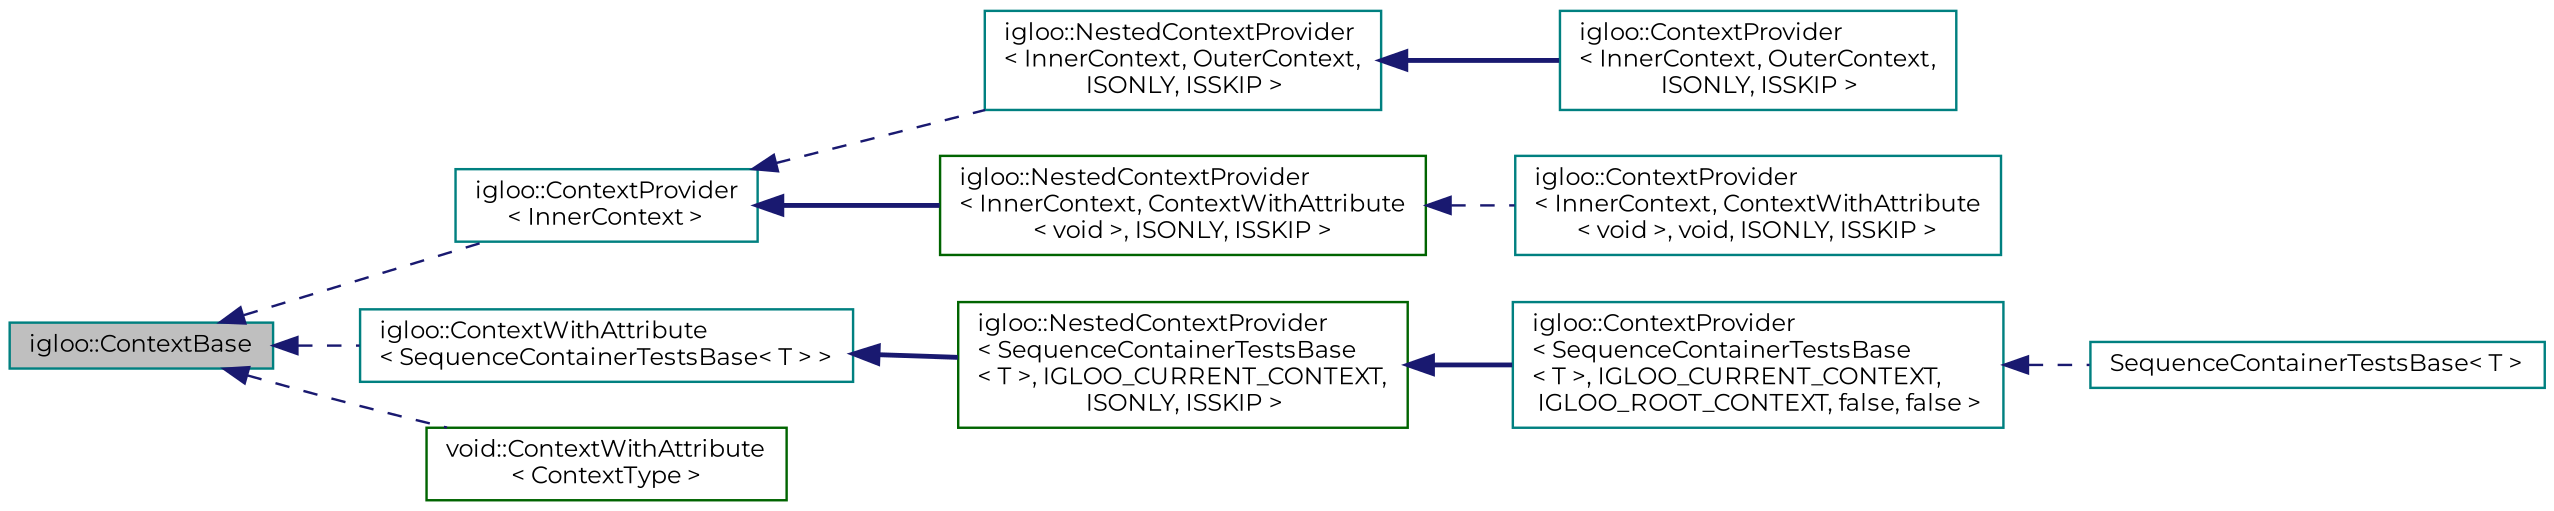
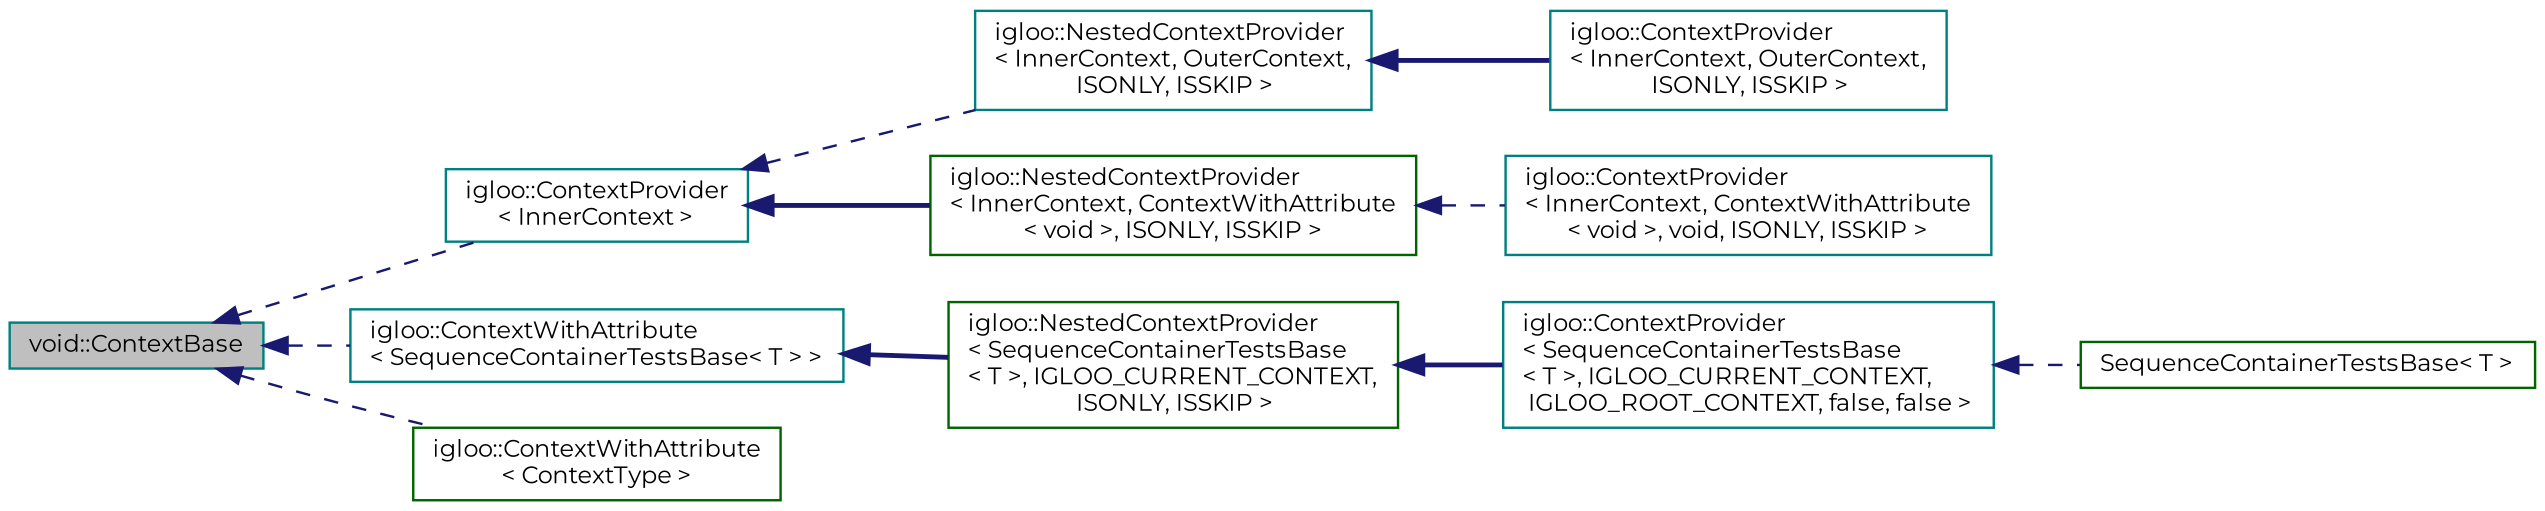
(141, 346) -> (137, 346)
(2318, 365) -> (2308, 365)
(607, 464) -> (597, 464)
